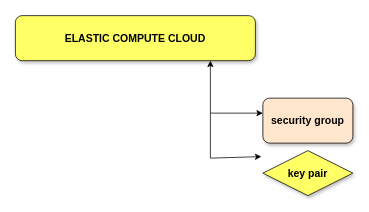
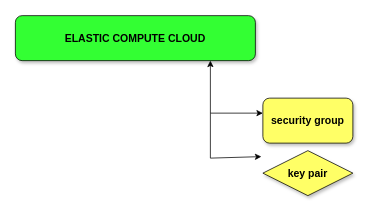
(135, 38) -> (135, 38)
(308, 120) -> (308, 120)
